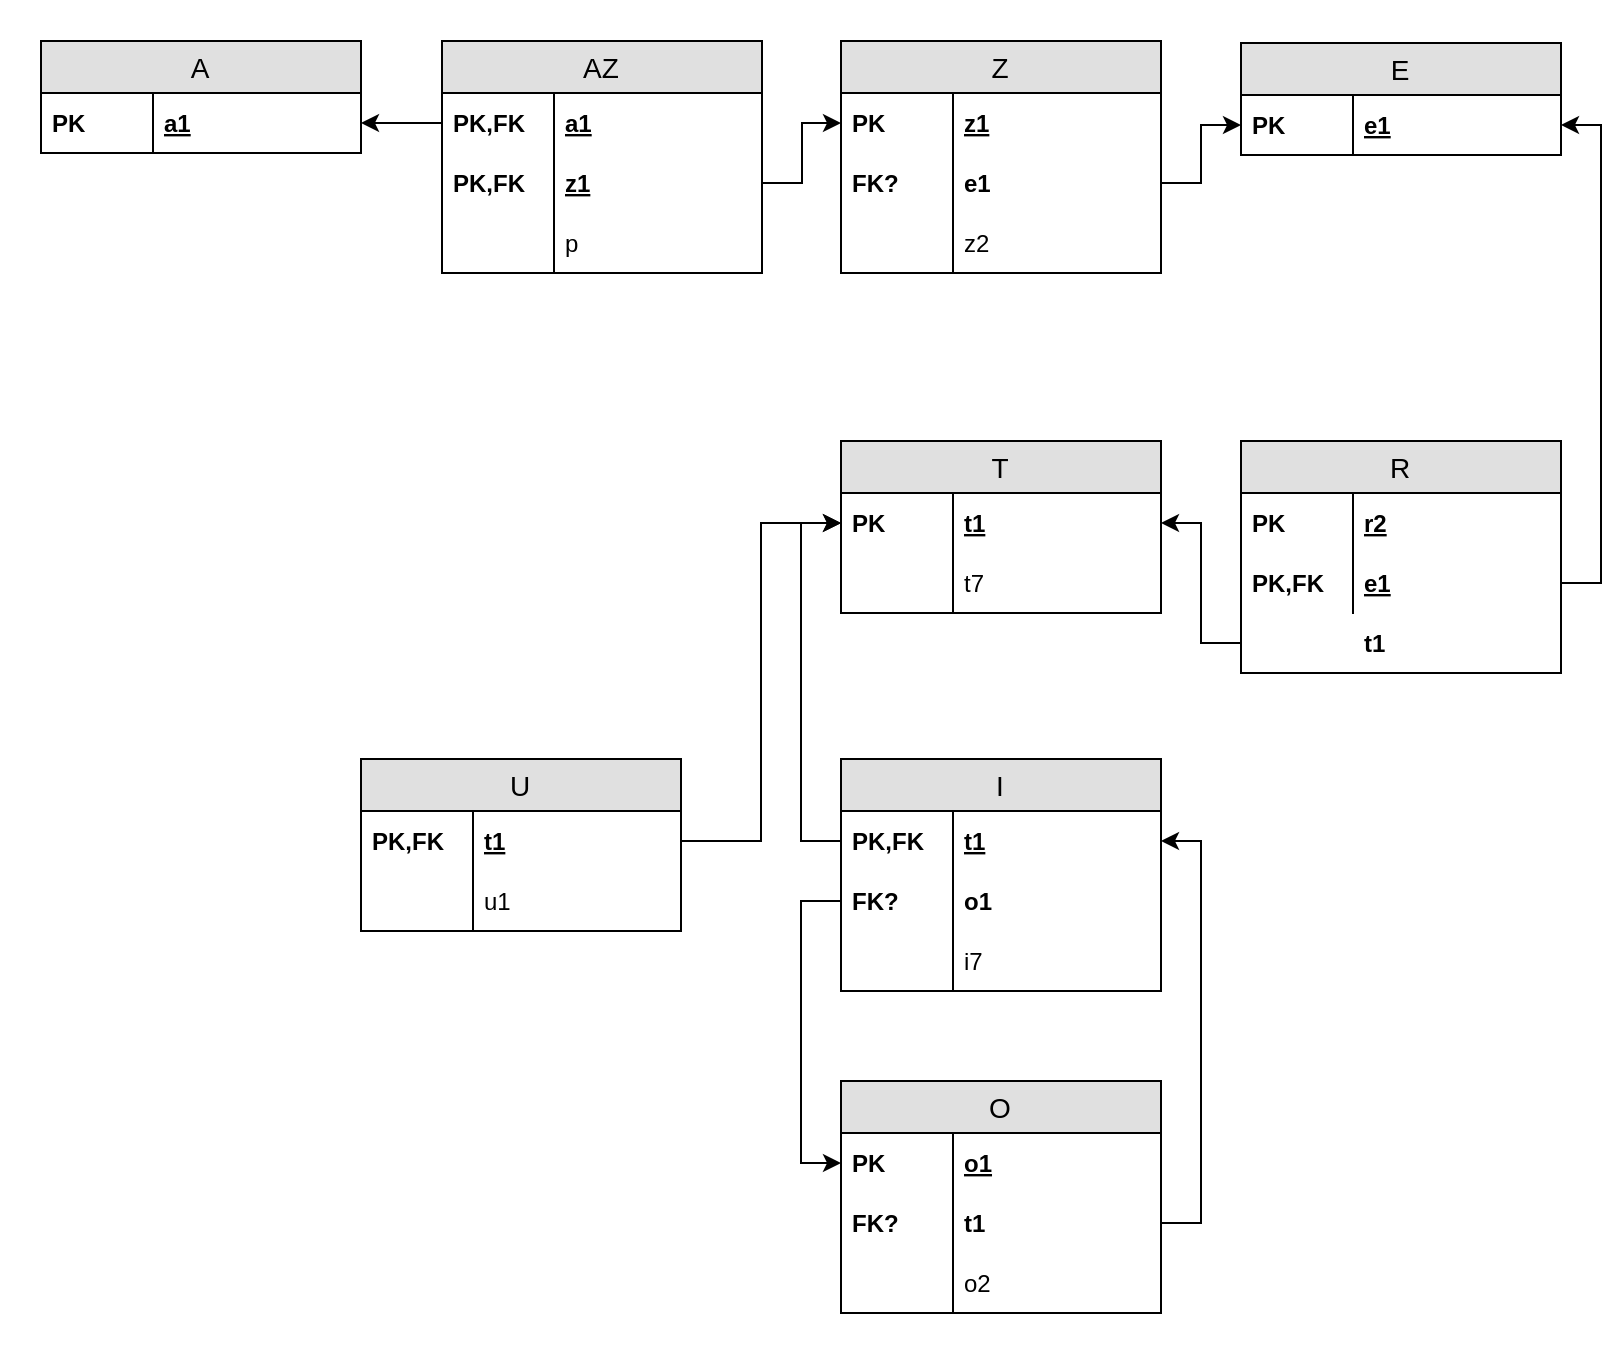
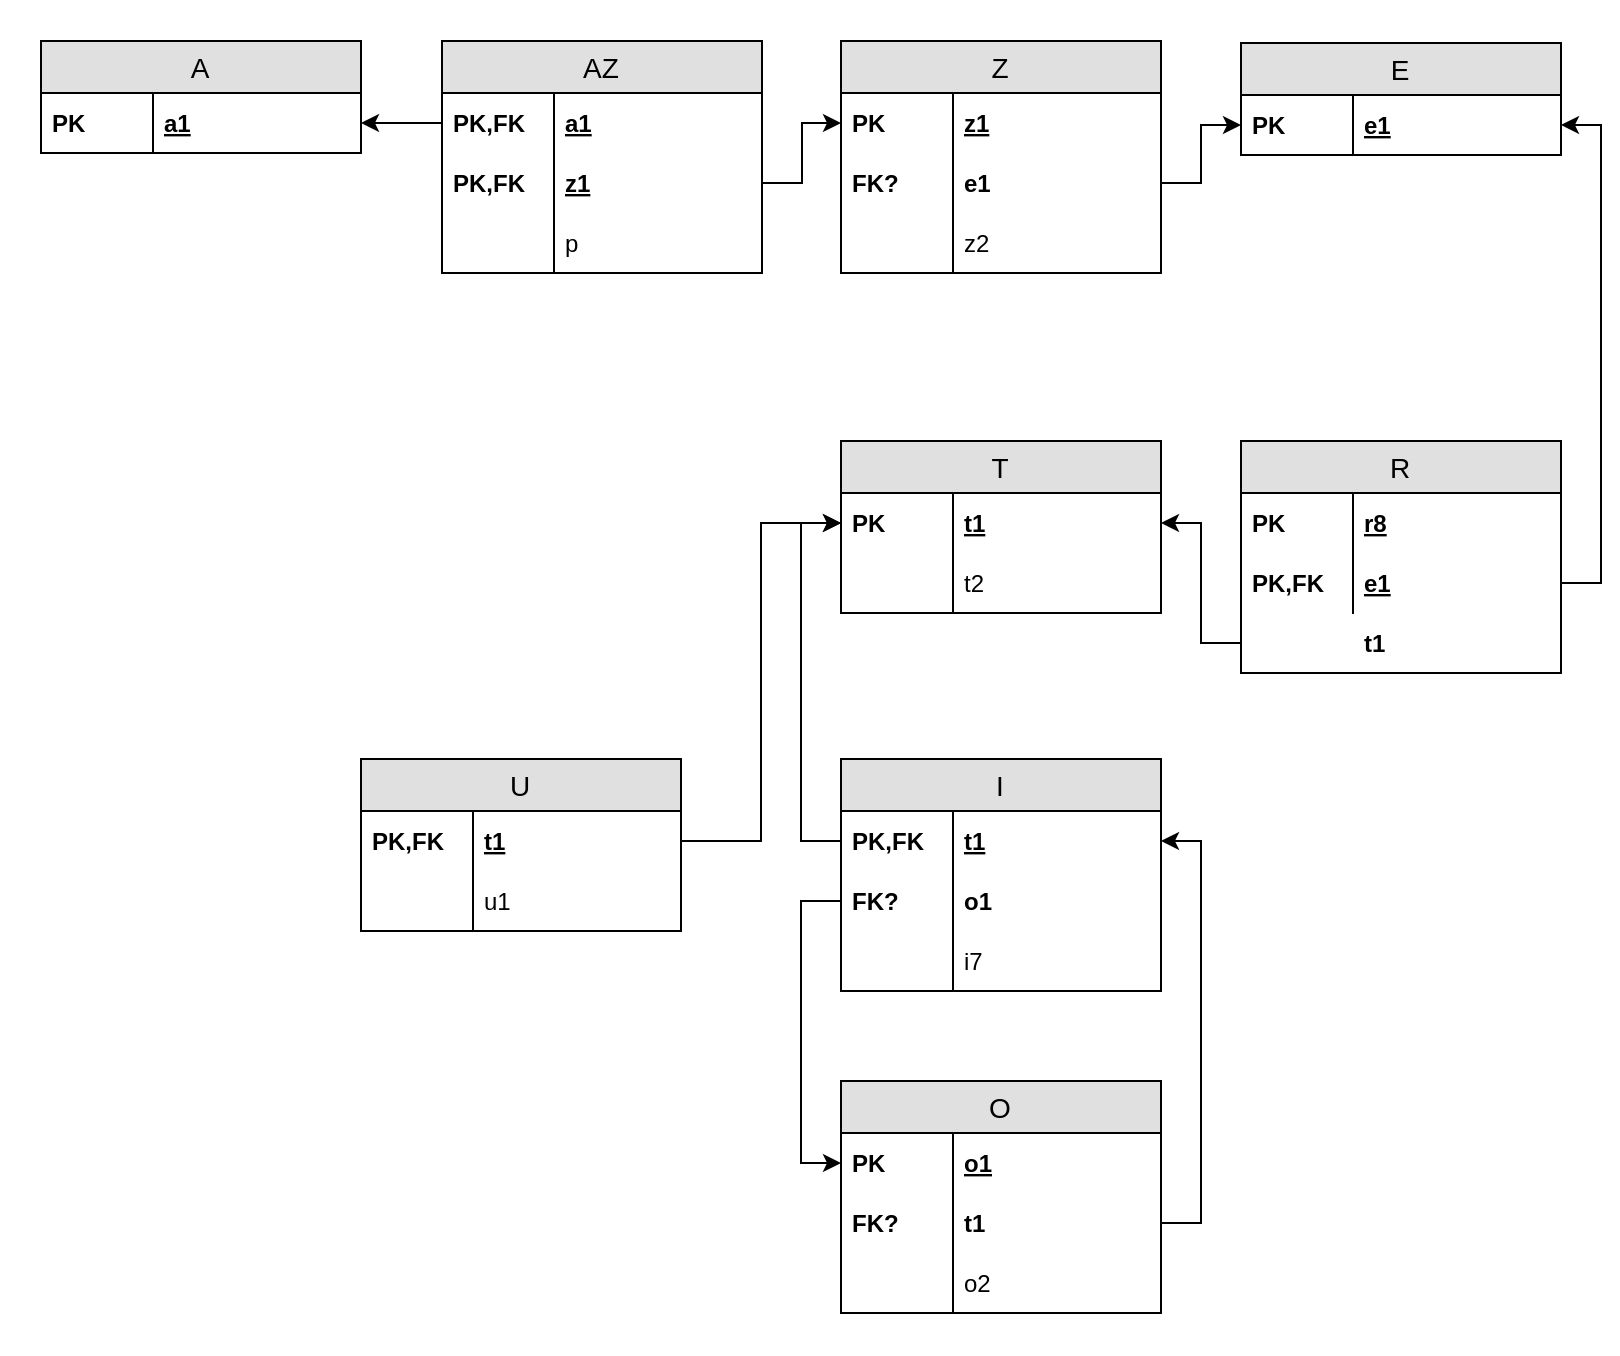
(1377, 524) -> (1377, 524)
(977, 584) -> (977, 584)
